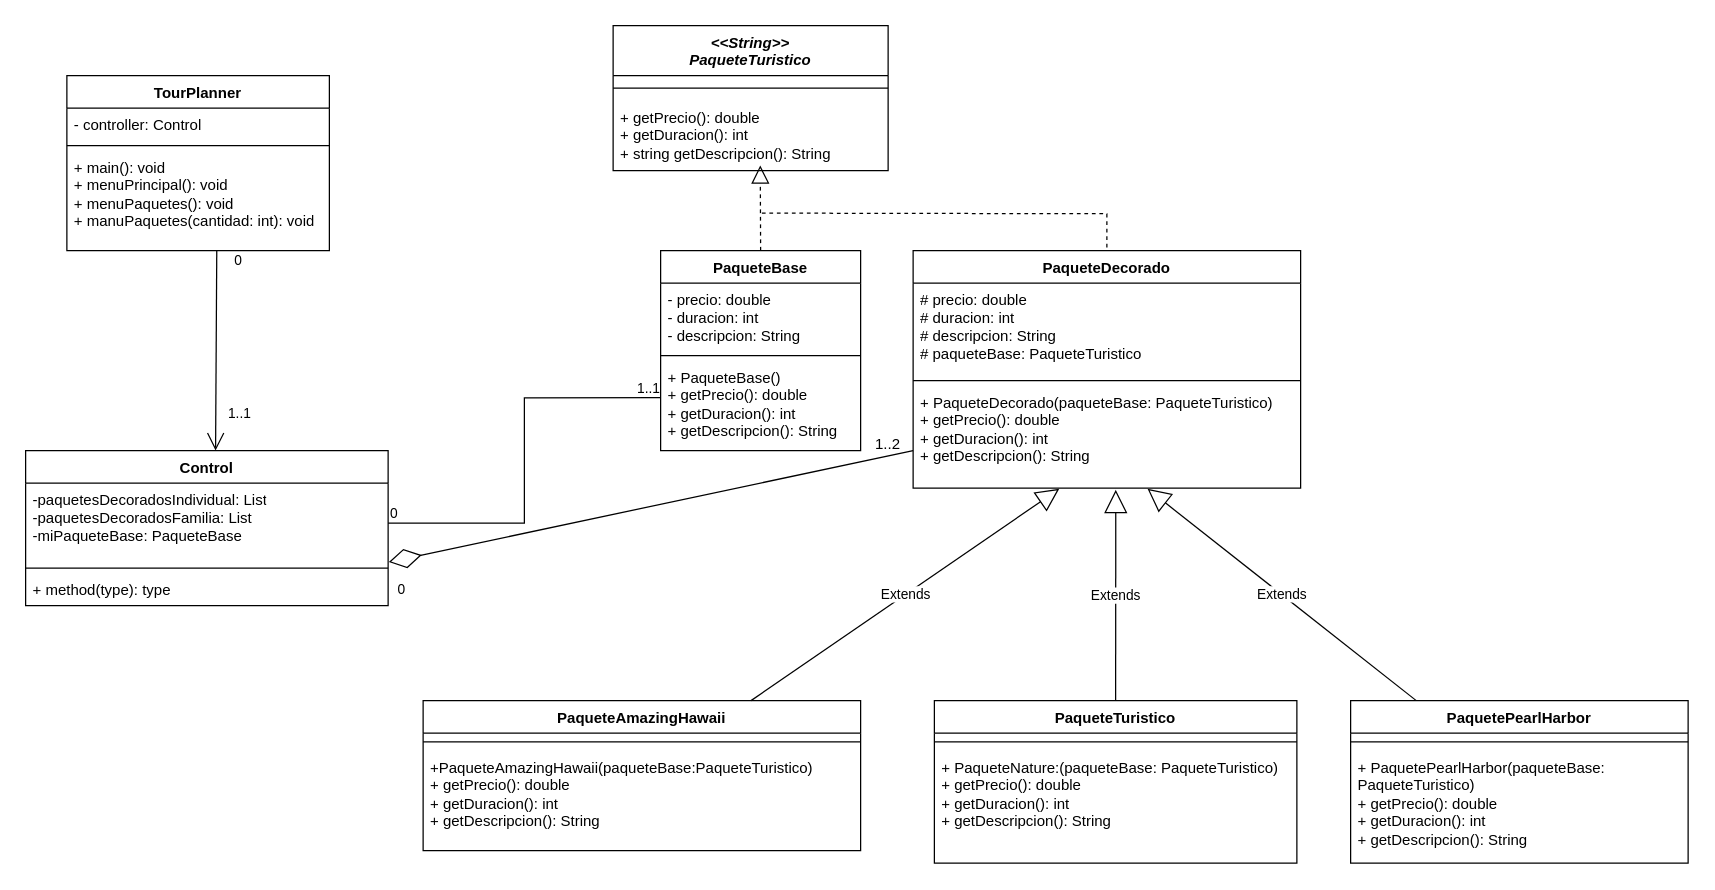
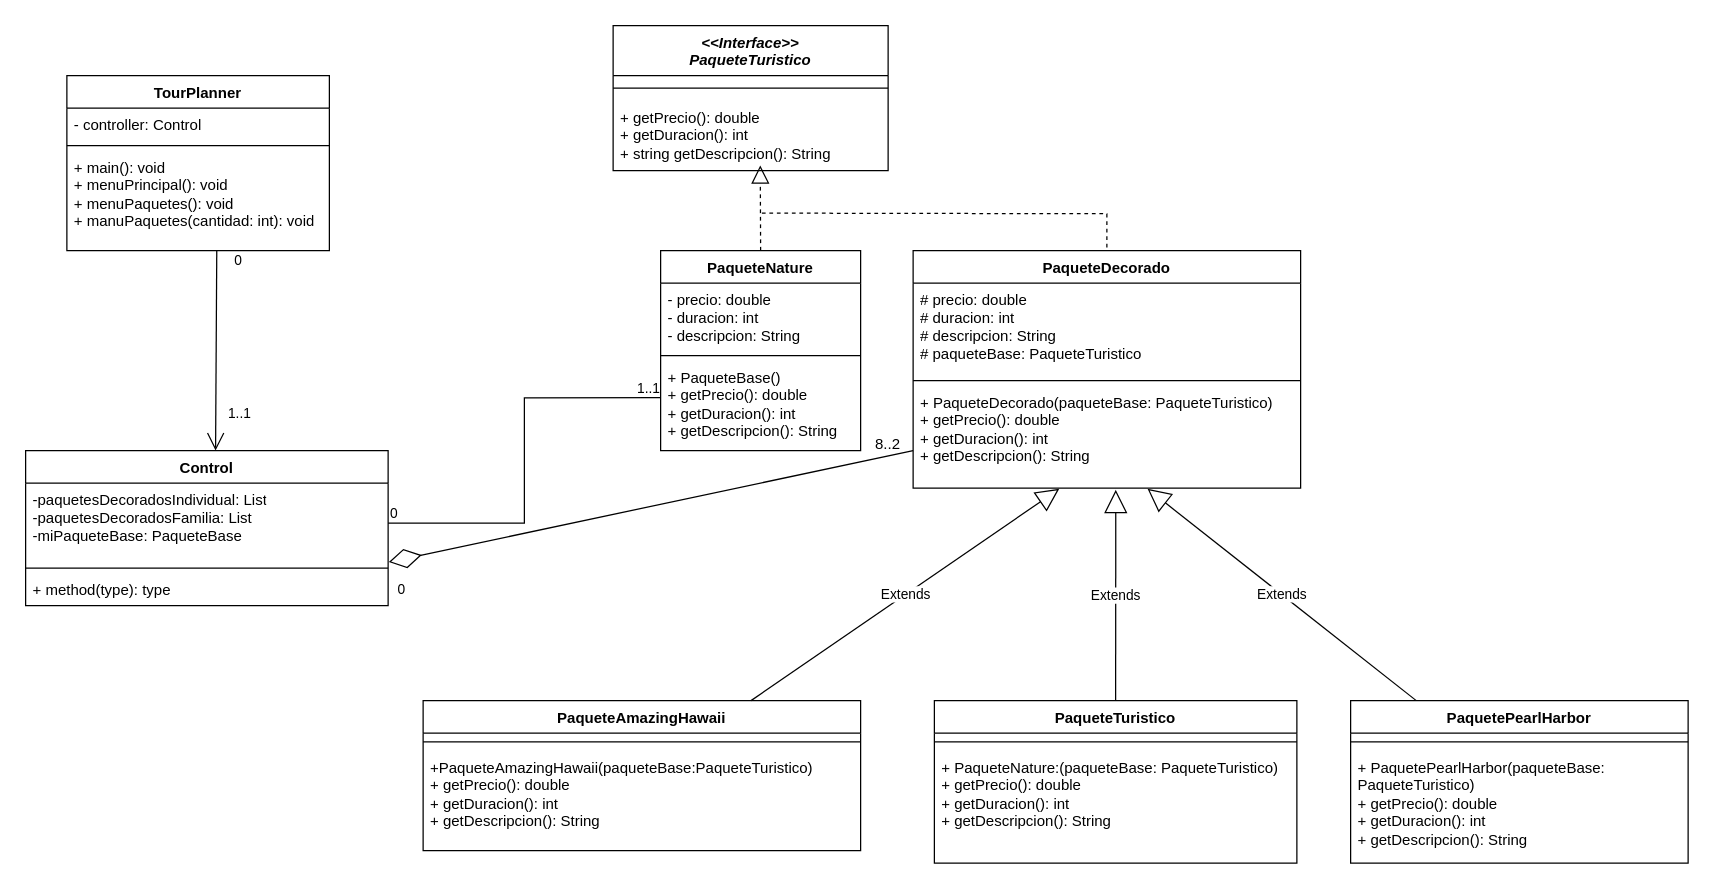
(751, 52) -> (751, 52)
(761, 268) -> (761, 268)
(888, 444) -> (888, 444)
